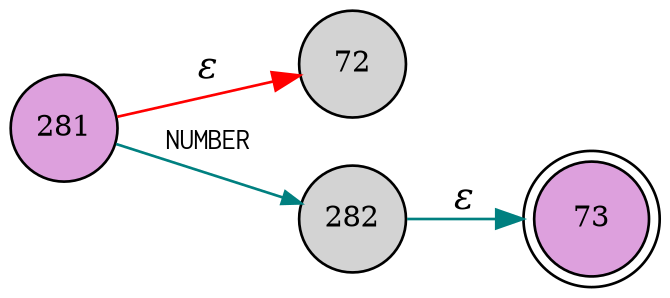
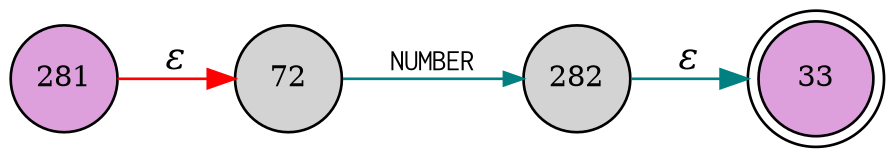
(200, 171) -> (423, 79)
(592, 219) -> (816, 79)
